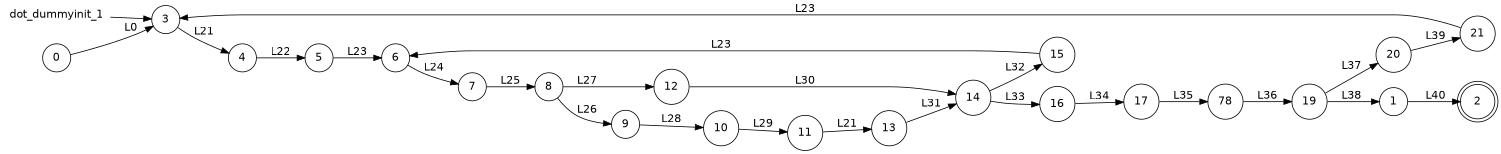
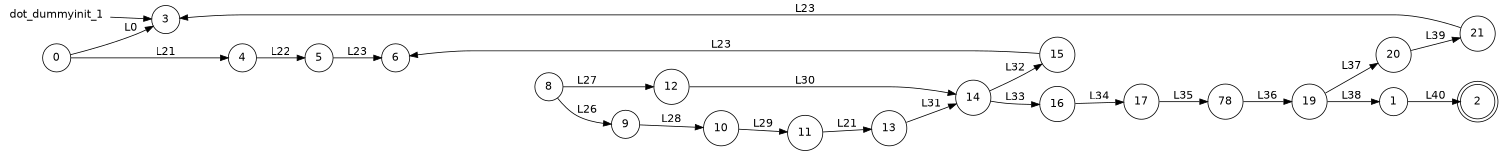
(199, 40) -> (146, 58)
(472, 87) -> none
